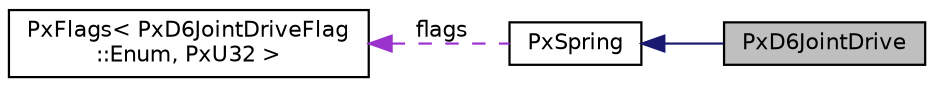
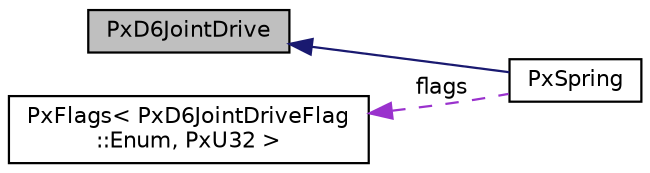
(694, 44) -> (411, 60)
